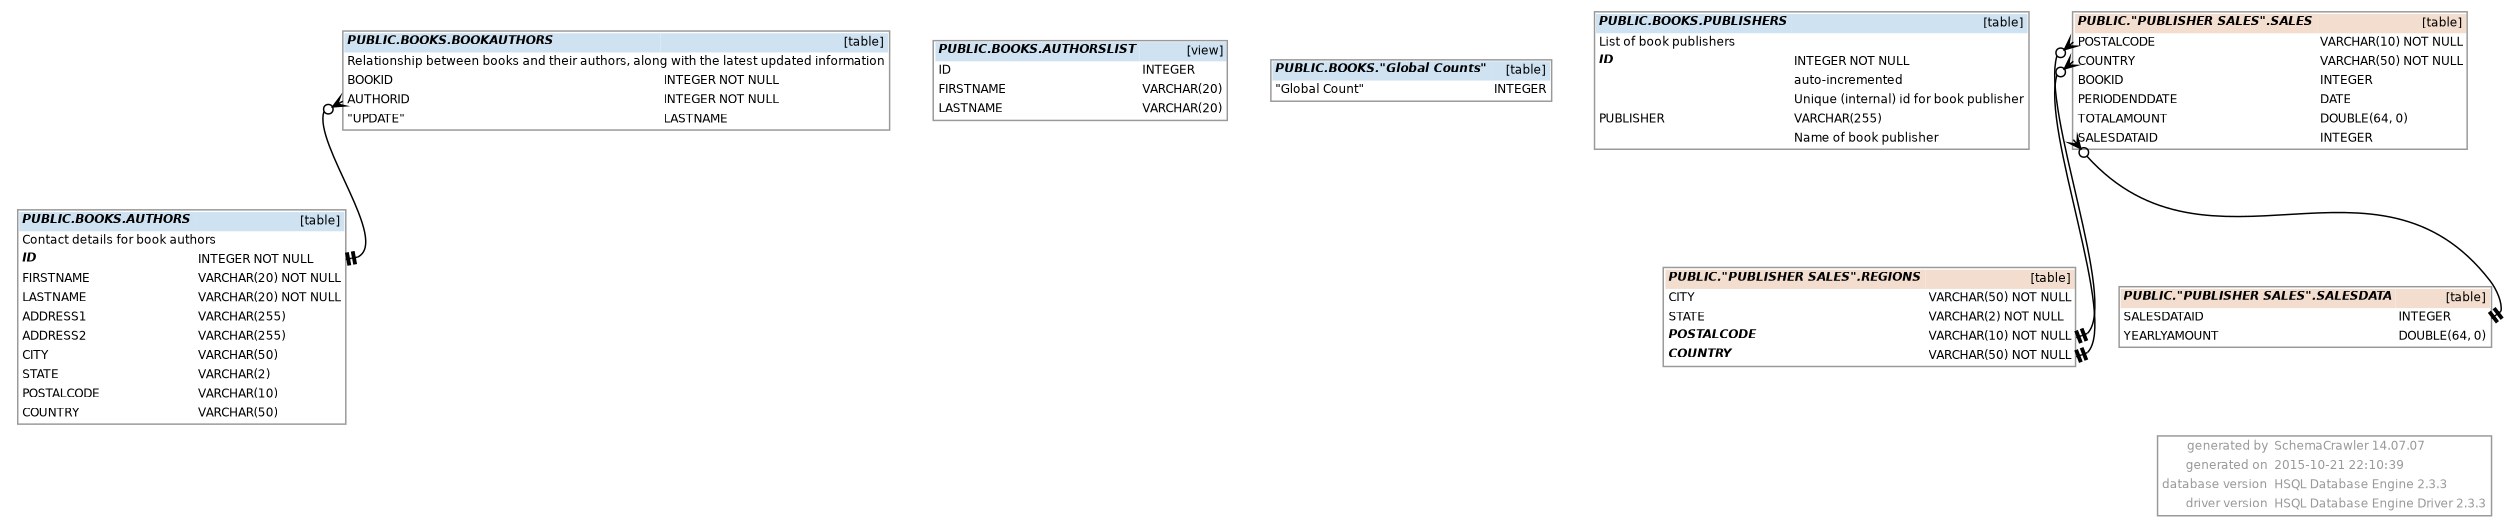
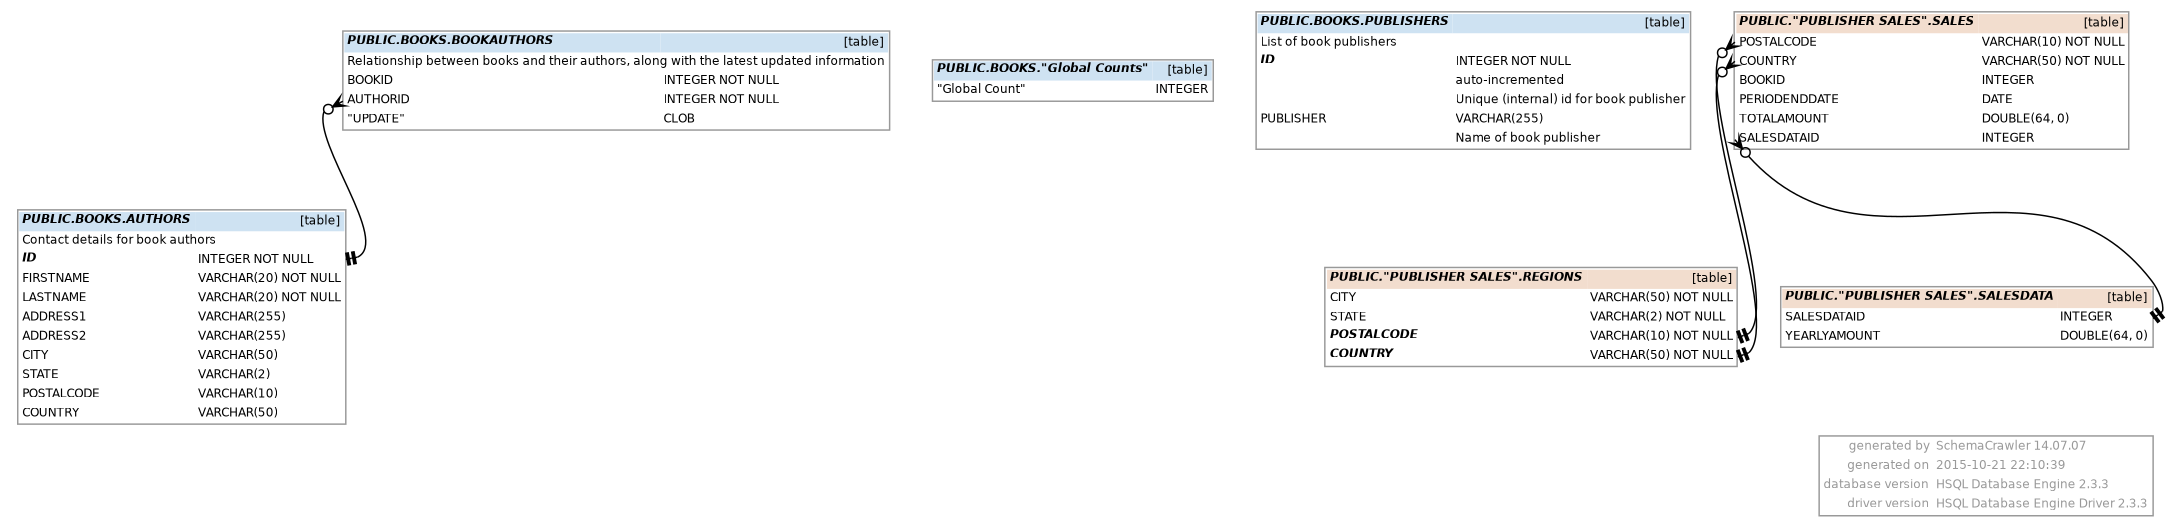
(1080, 81) -> none
(696, 119) -> (680, 119)
